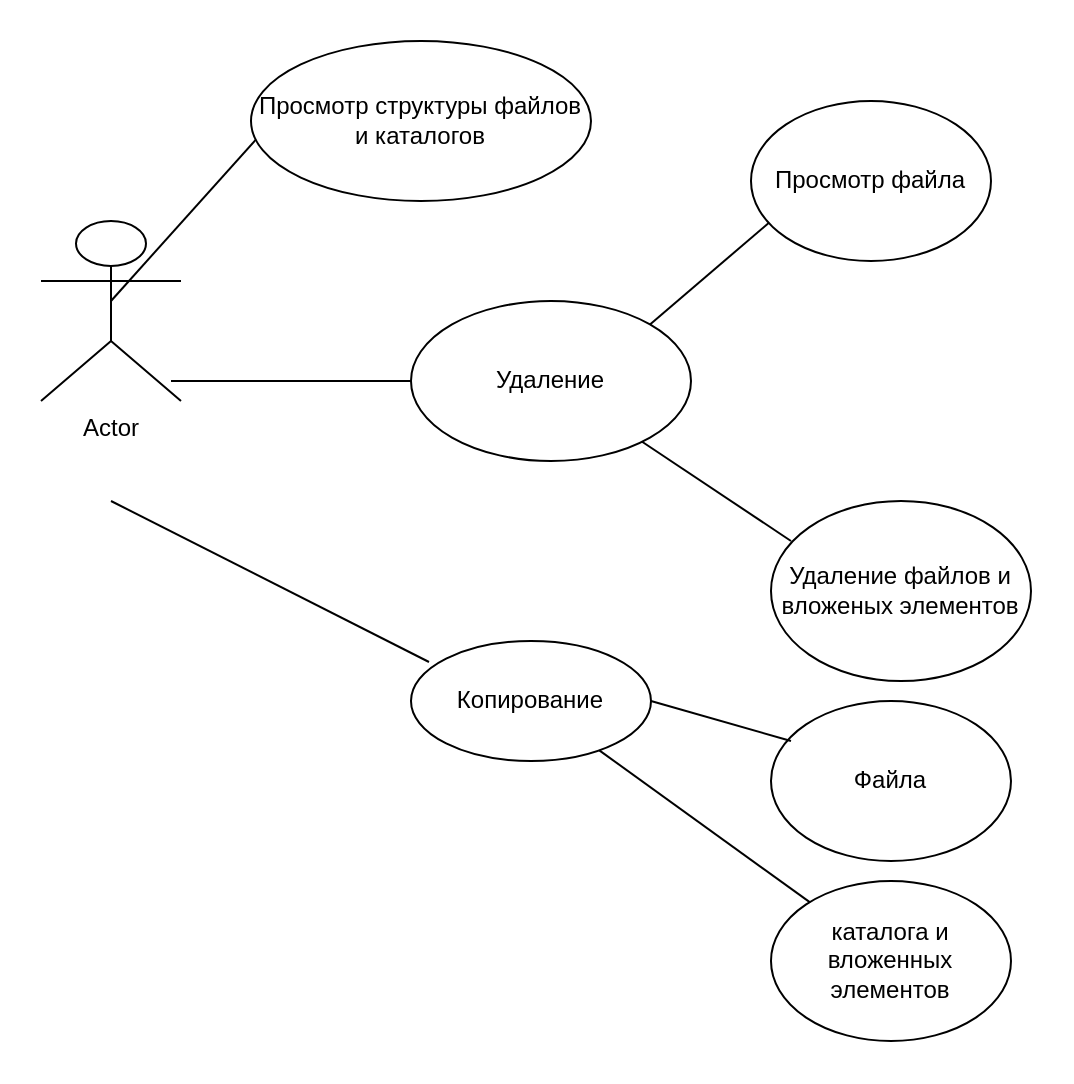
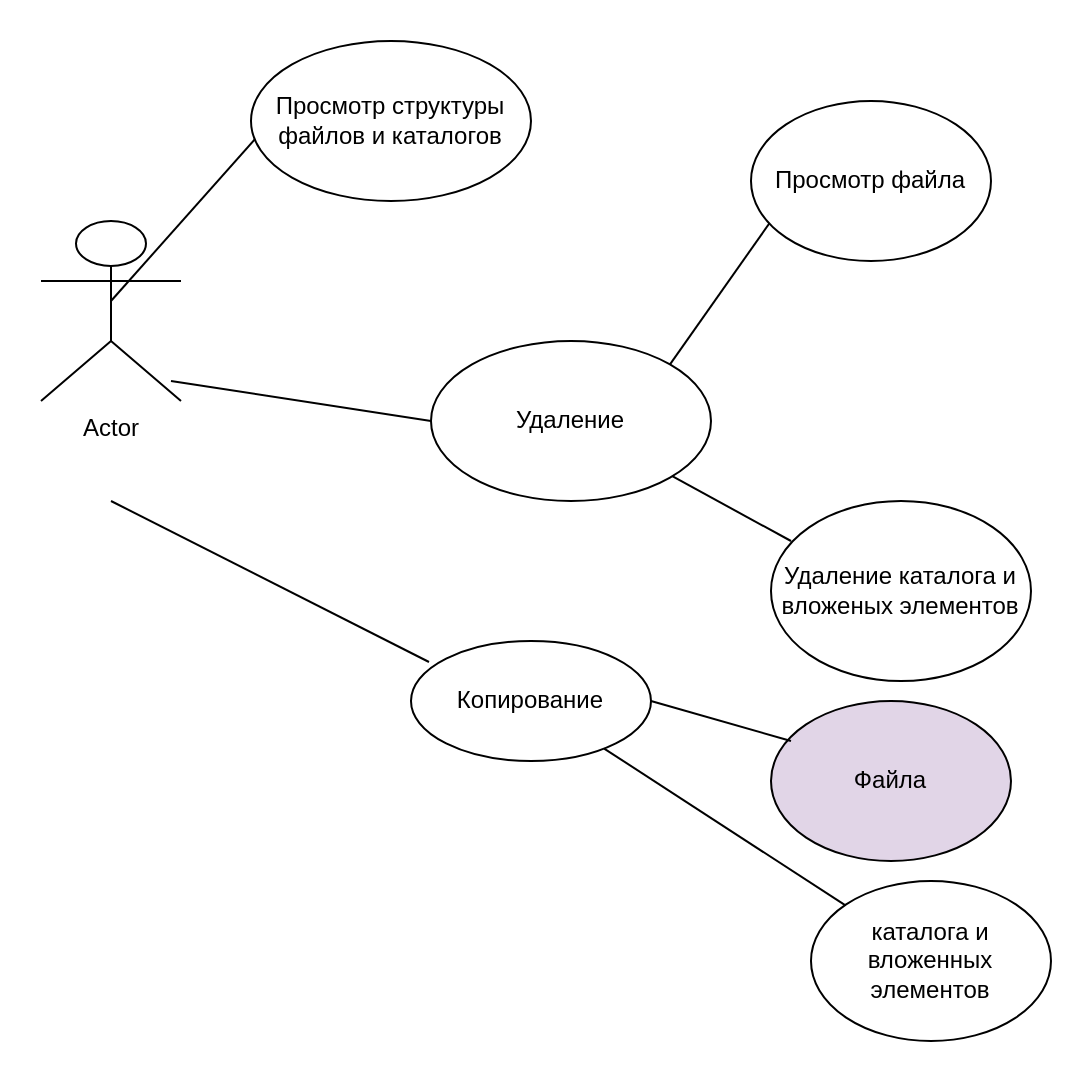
(421, 121) -> (391, 121)
(551, 381) -> (571, 421)
(901, 591) -> (901, 591)
(891, 781) -> (891, 781)
(891, 961) -> (931, 961)
